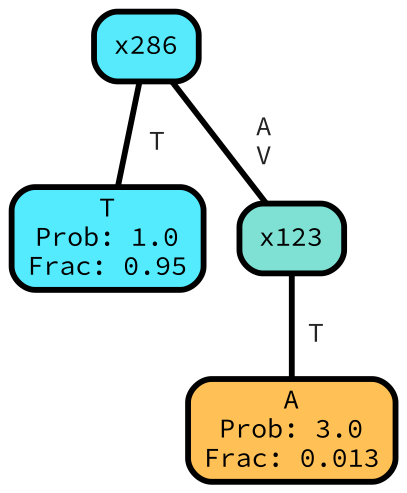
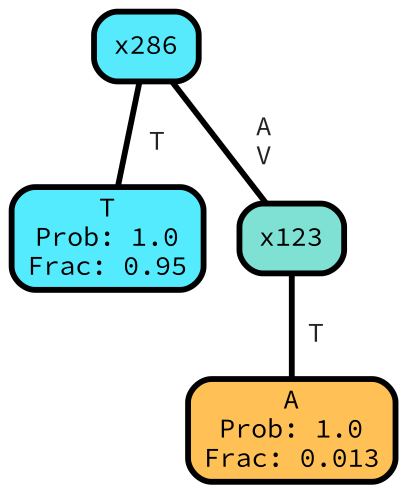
(292, 430) -> (292, 430)
